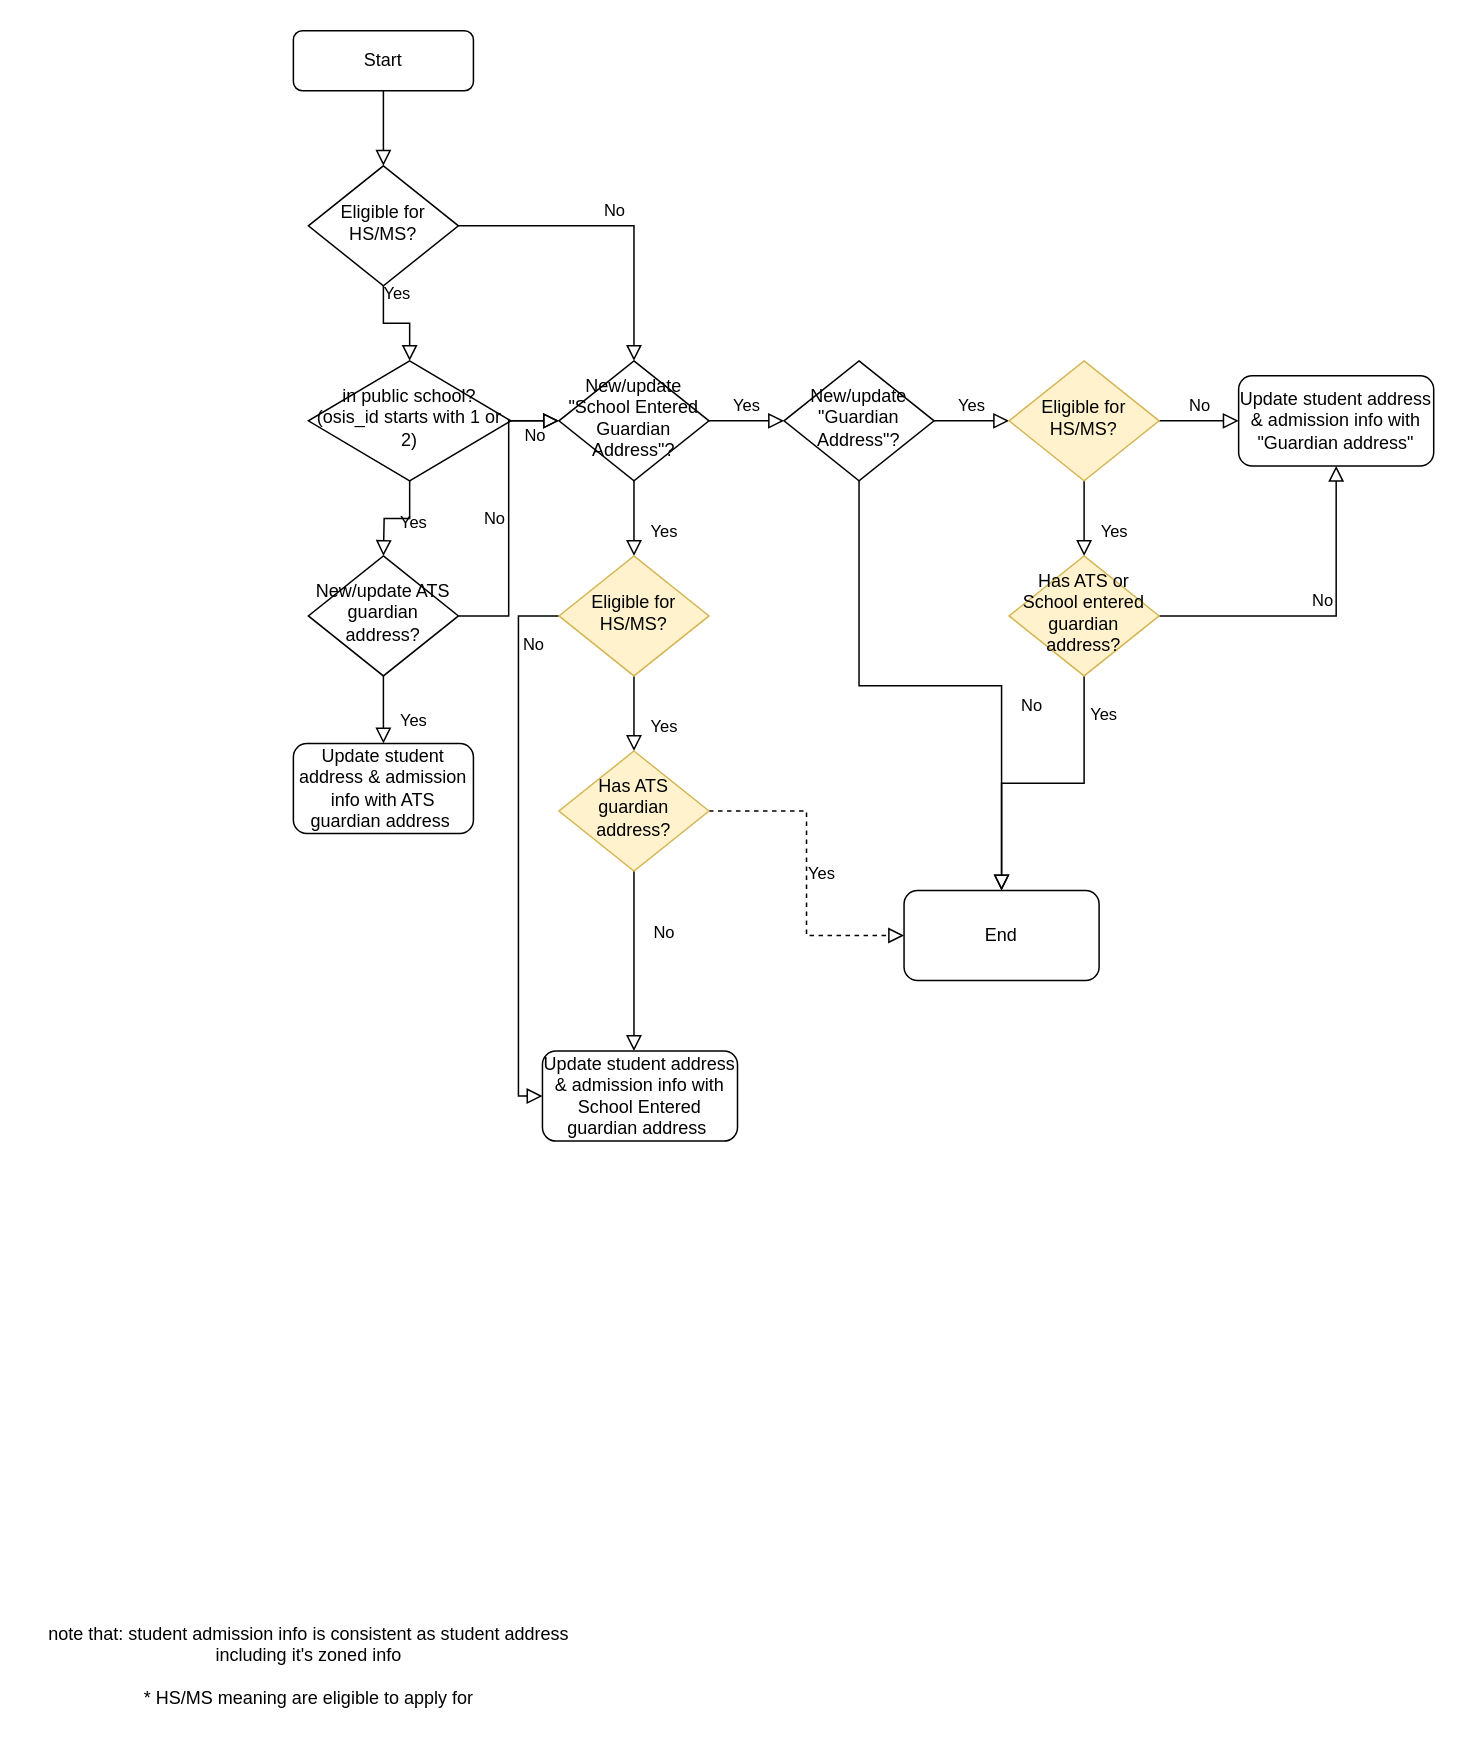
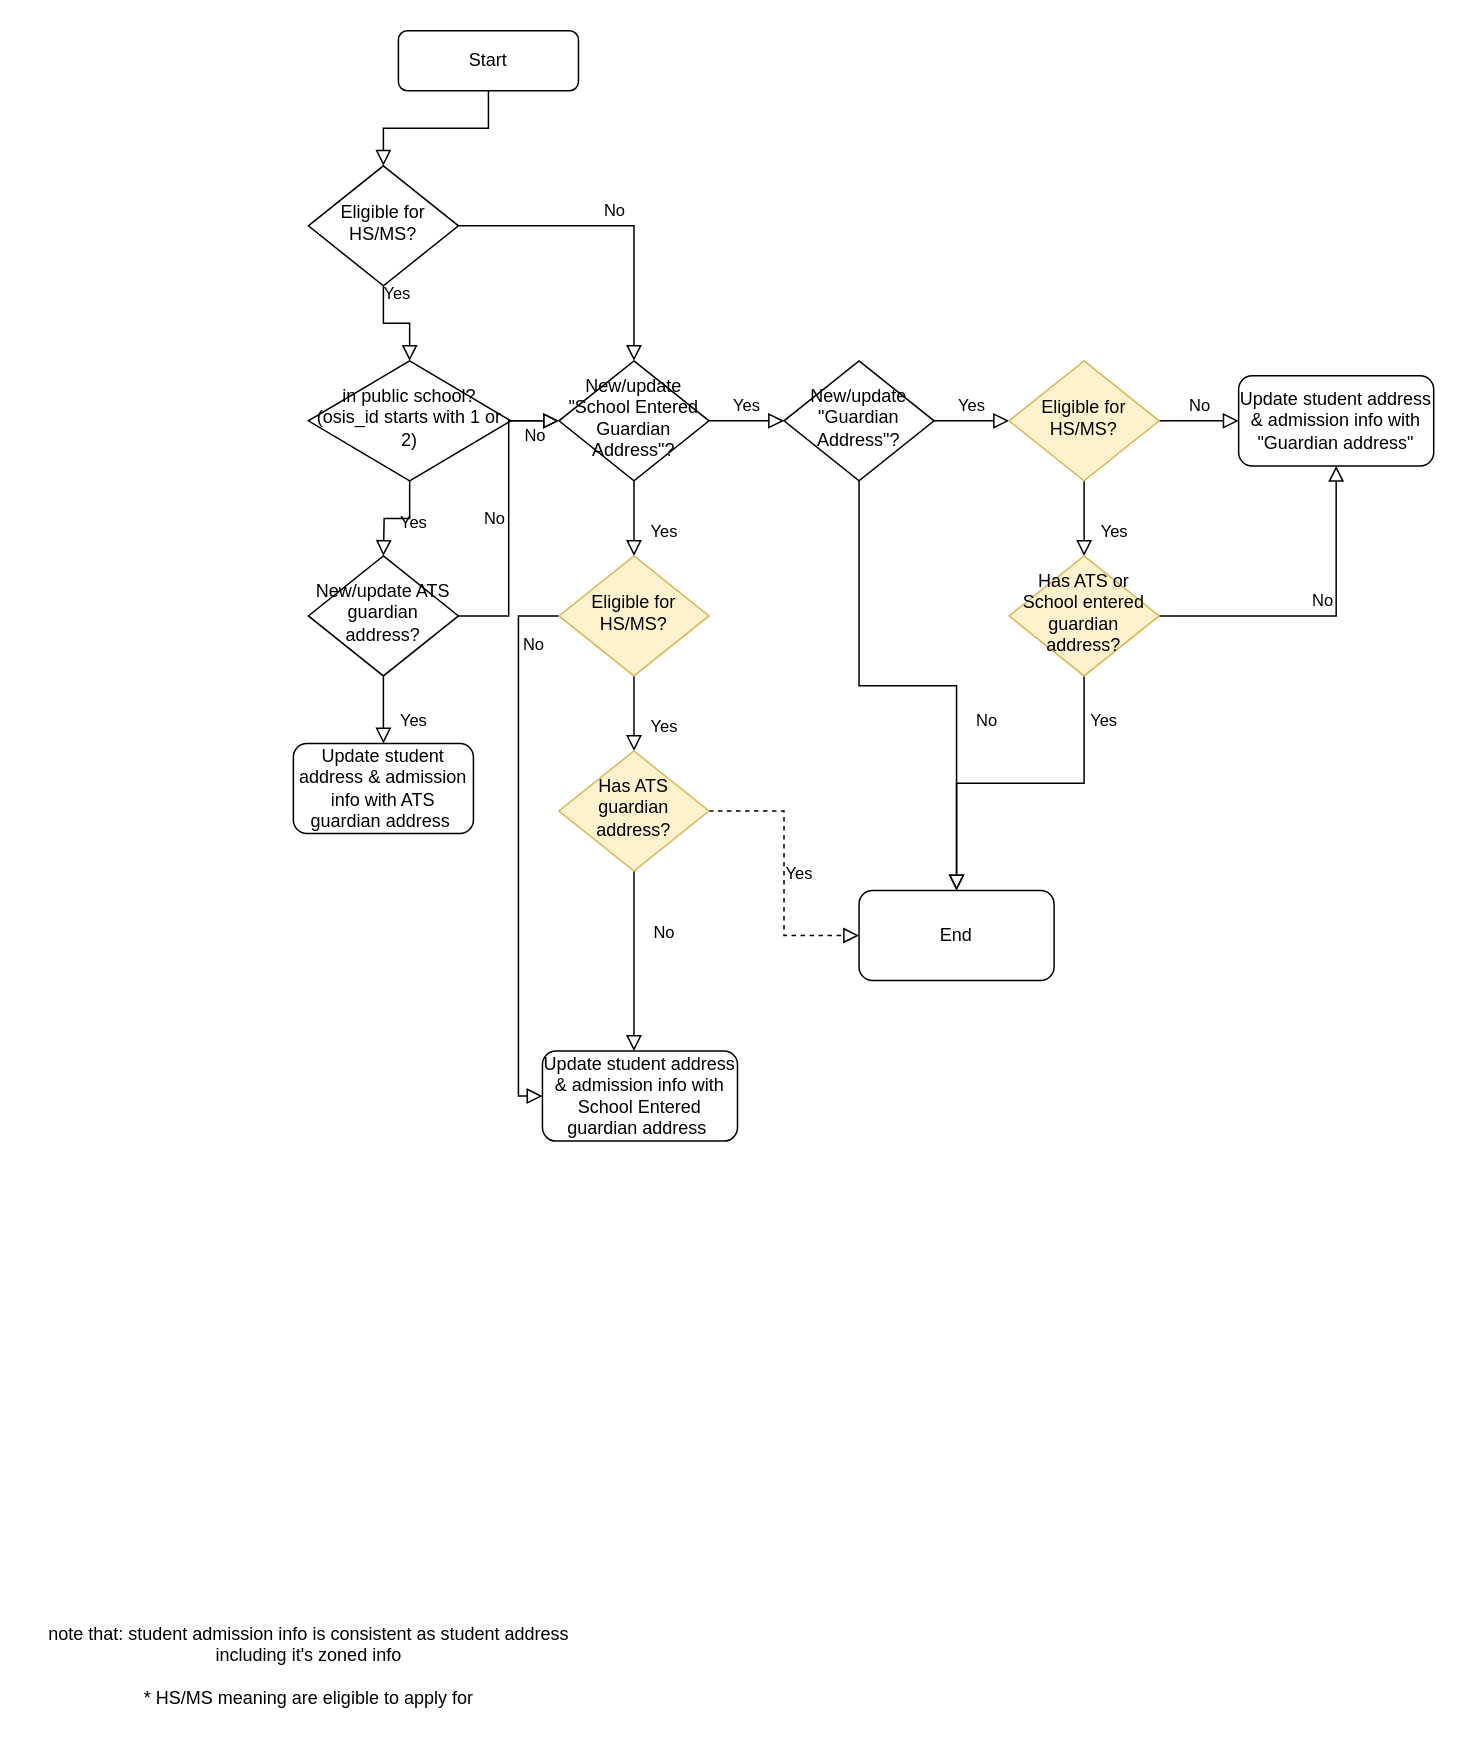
(383, 61) -> (488, 61)
(1001, 935) -> (956, 935)
